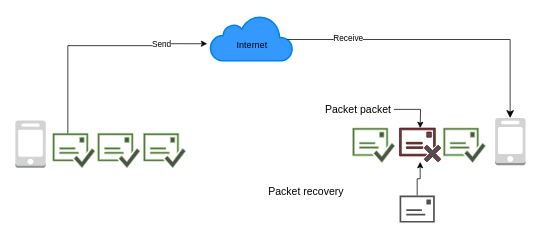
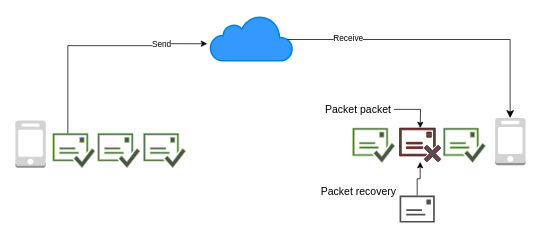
(252, 45) -> none
(306, 192) -> (359, 192)
